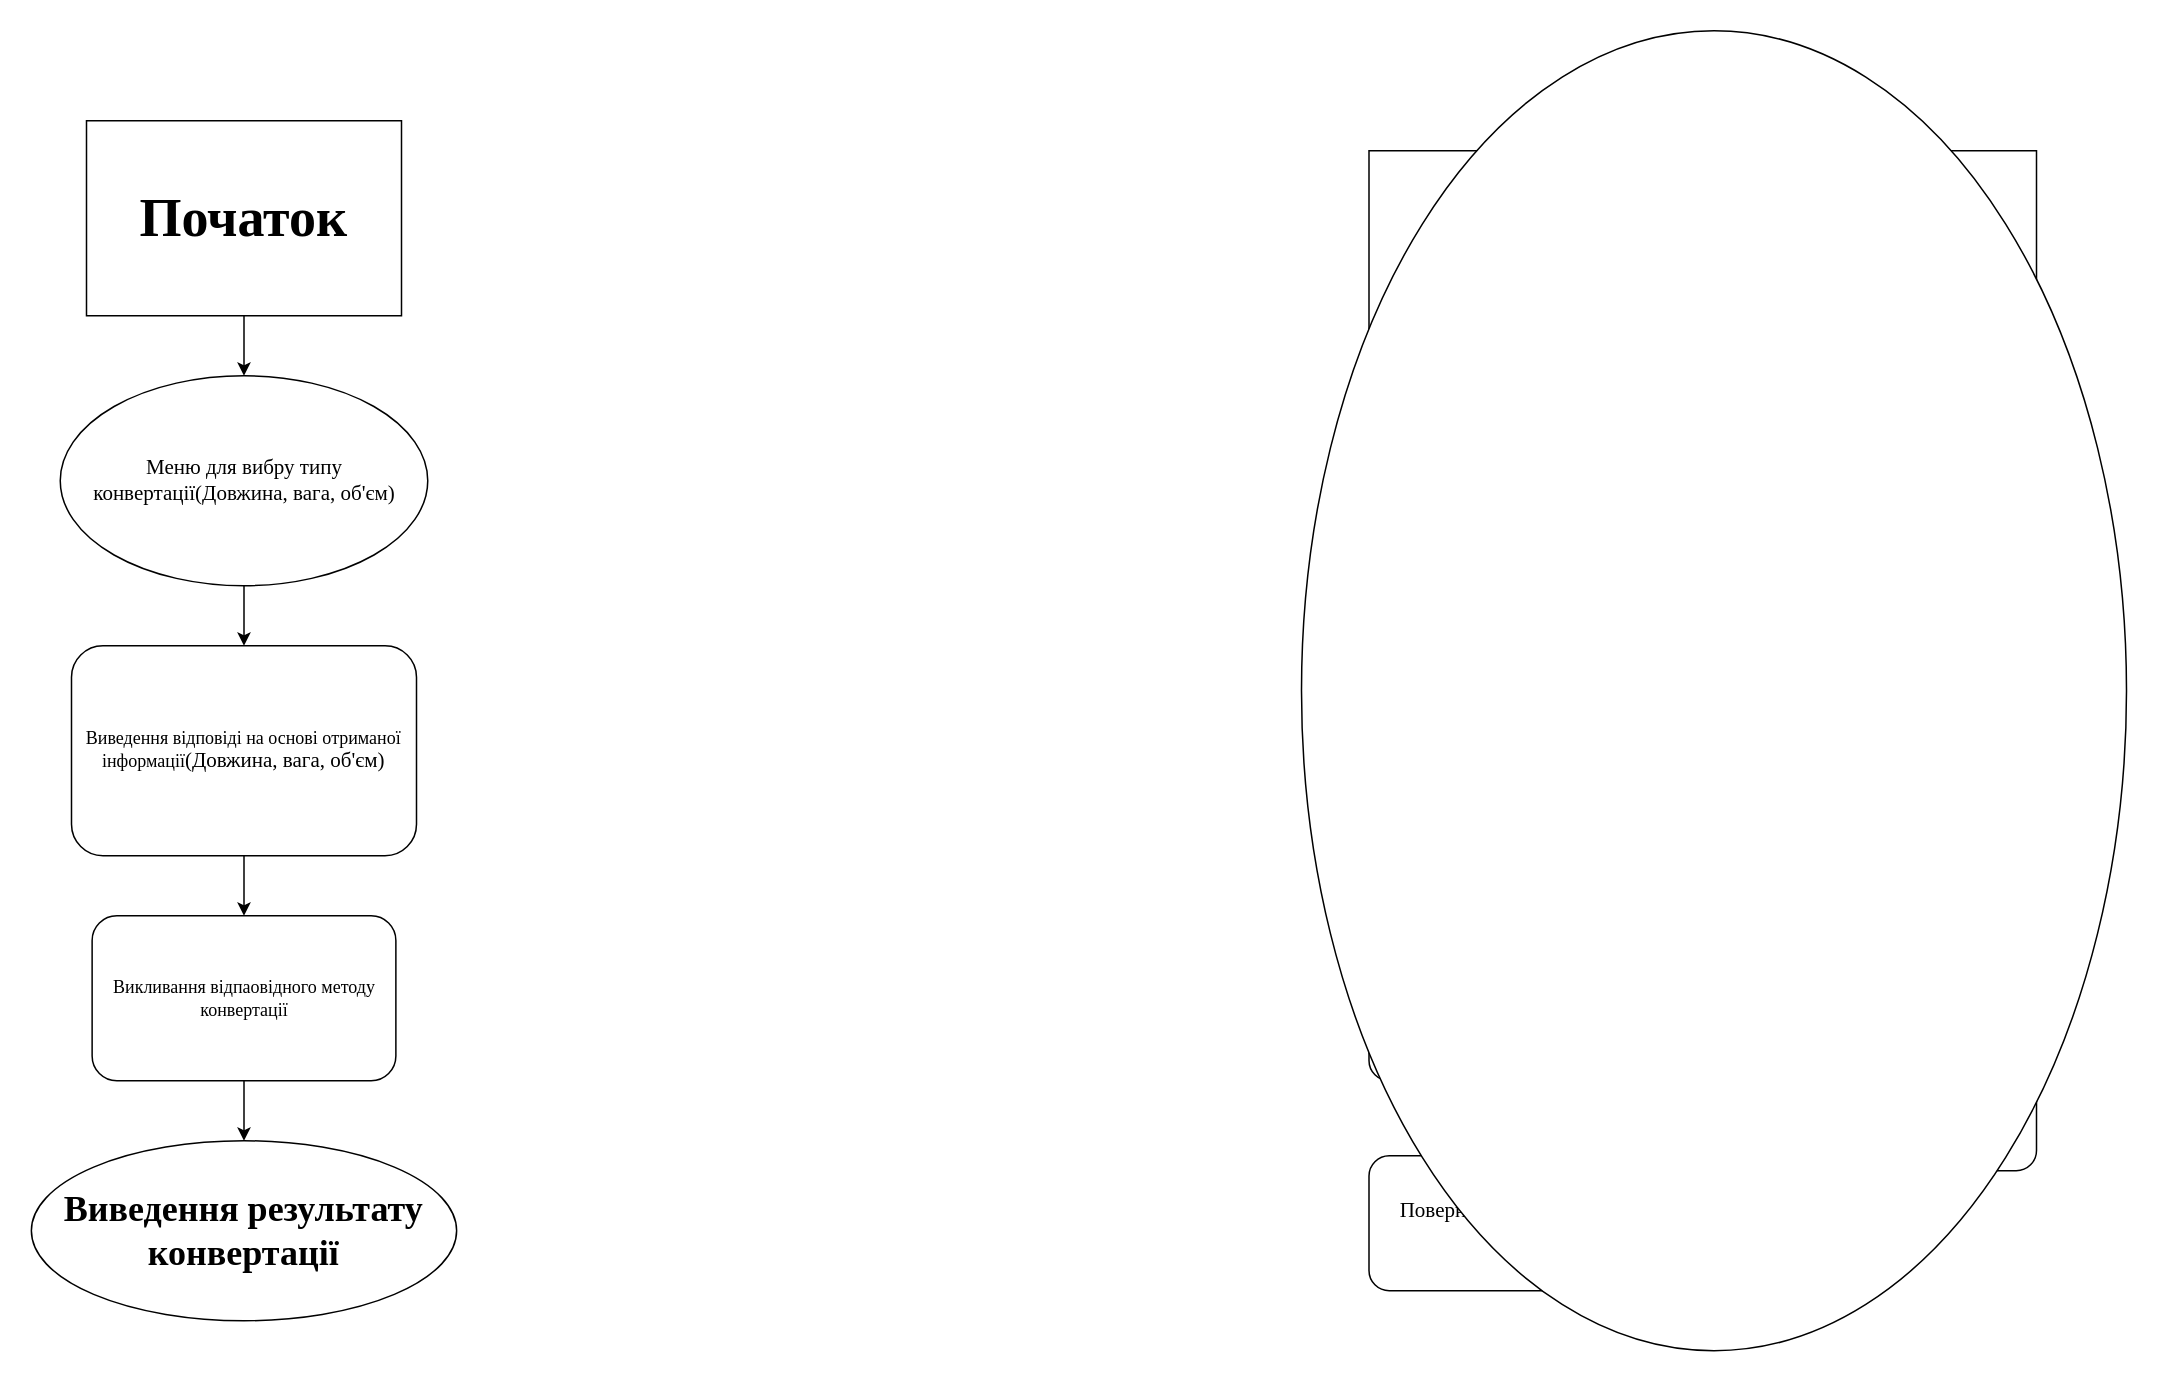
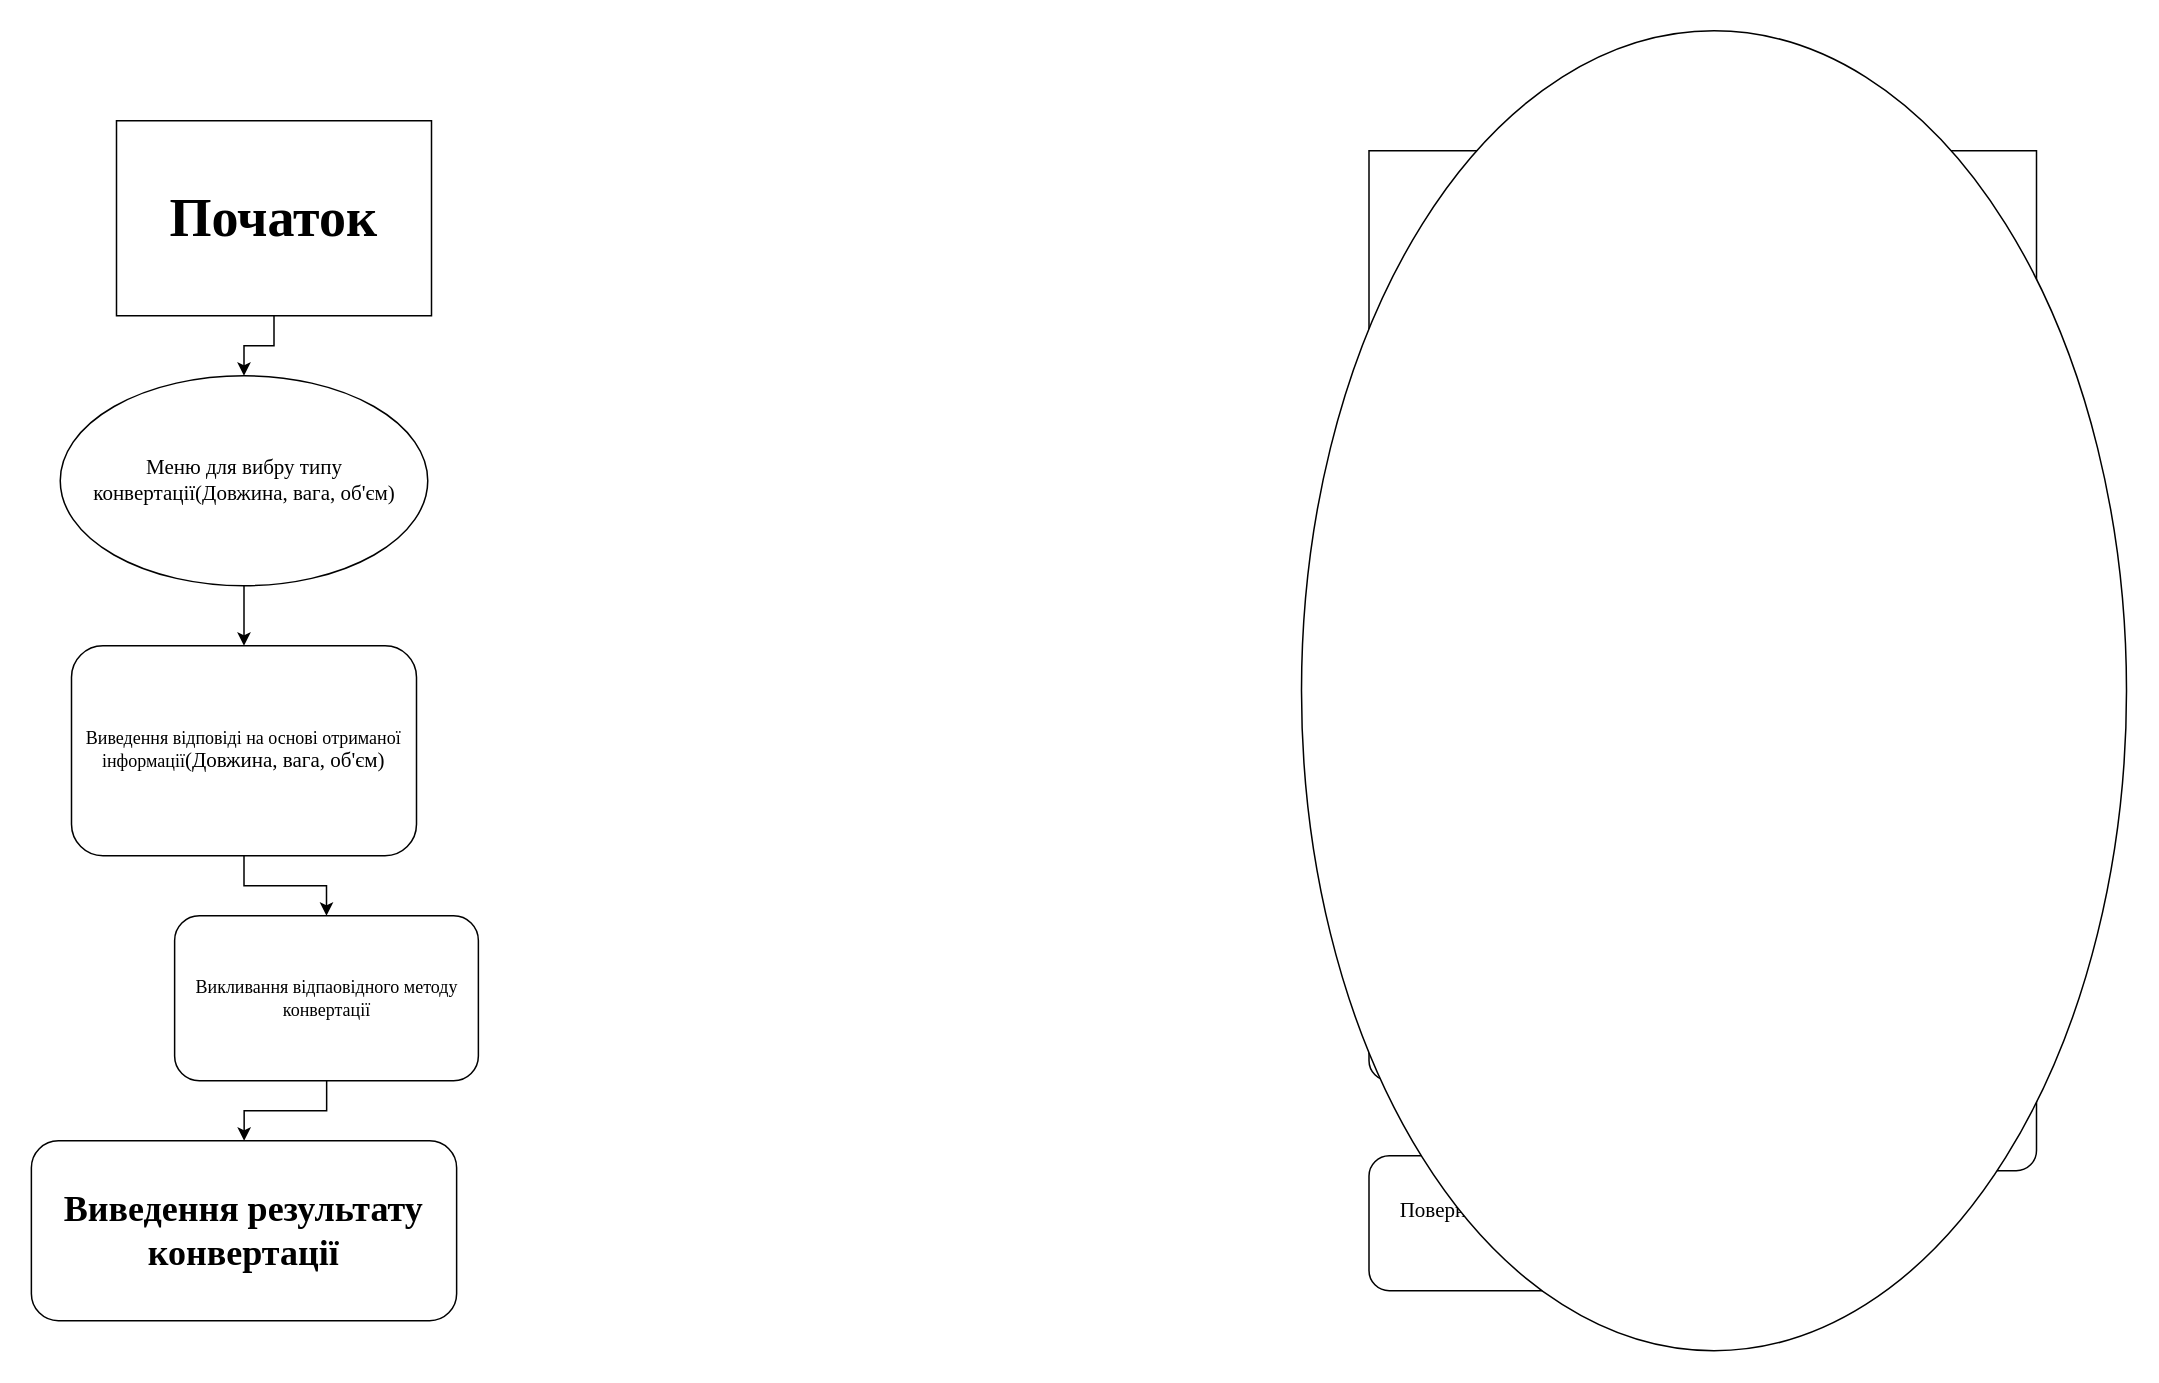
(244, 218) -> (274, 218)
(244, 998) -> (326, 998)
(244, 1231) -> (244, 1231)
